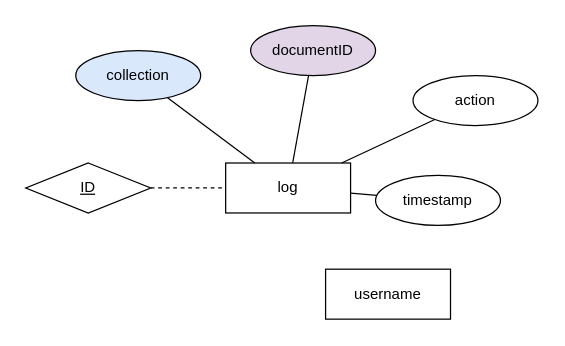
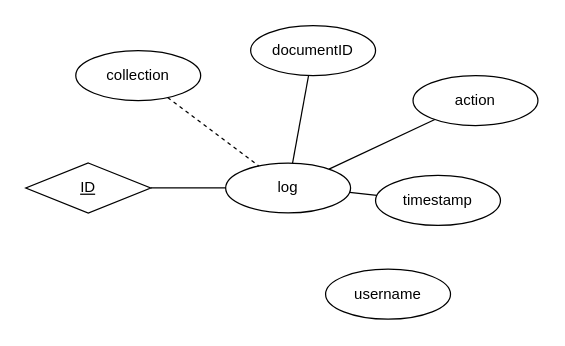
(313, 51) -> (313, 51)
(138, 76) -> (138, 76)
(212, 131) -> (213, 132)
(189, 188) -> (189, 188)
(288, 188) -> (288, 188)
(388, 294) -> (388, 294)
